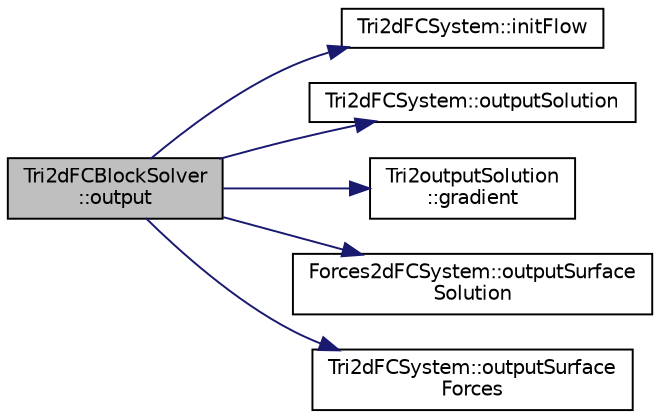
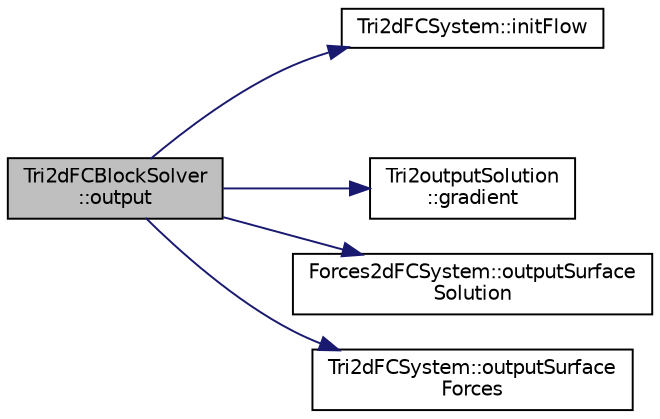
(473, 103) -> none
